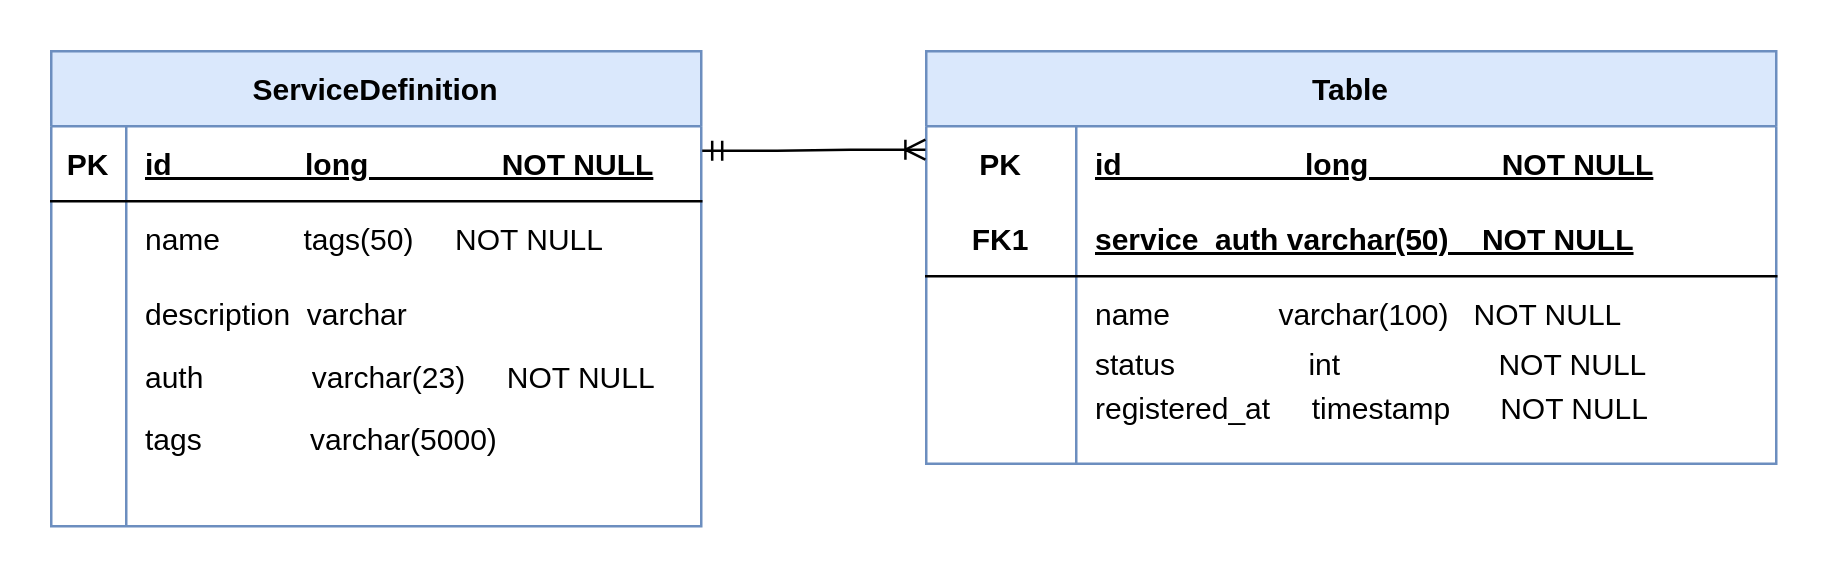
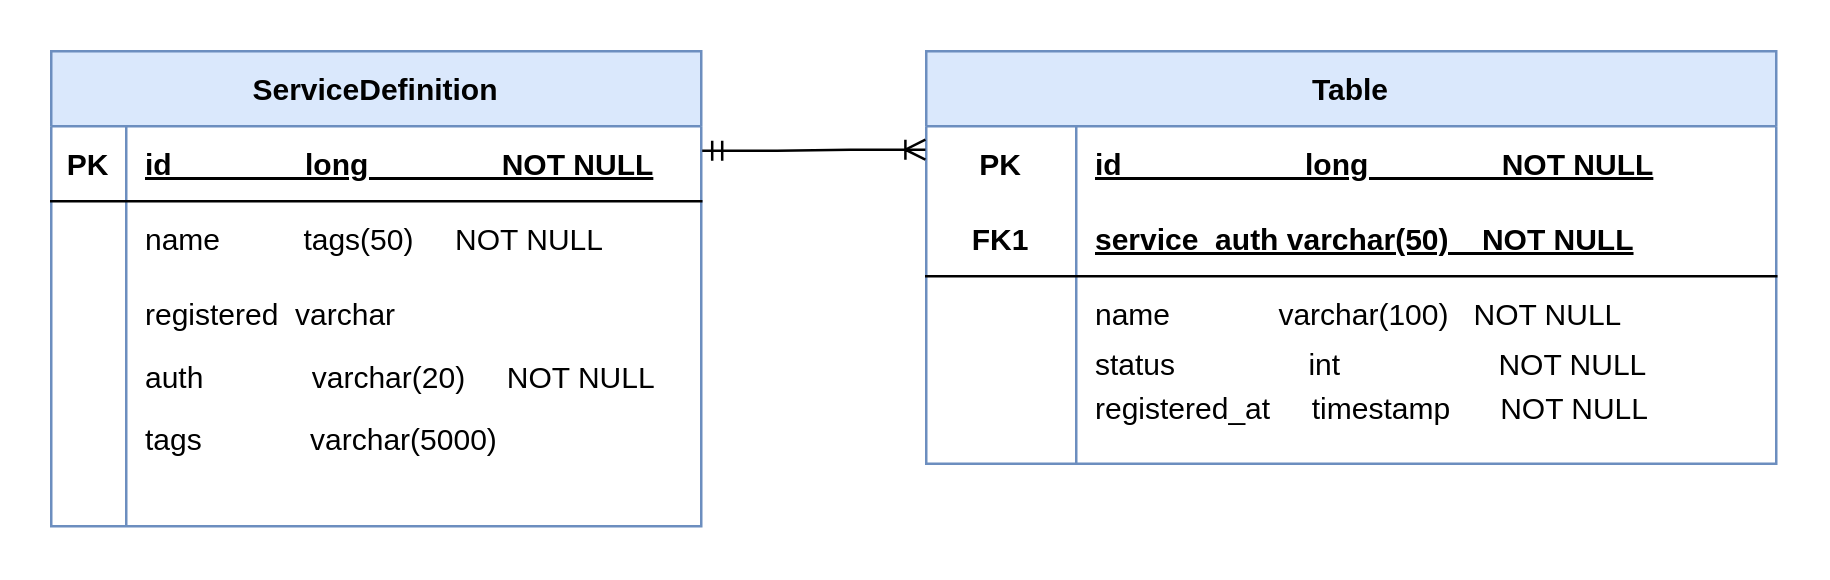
(301, 315) -> (297, 315)
(454, 378) -> (454, 378)
